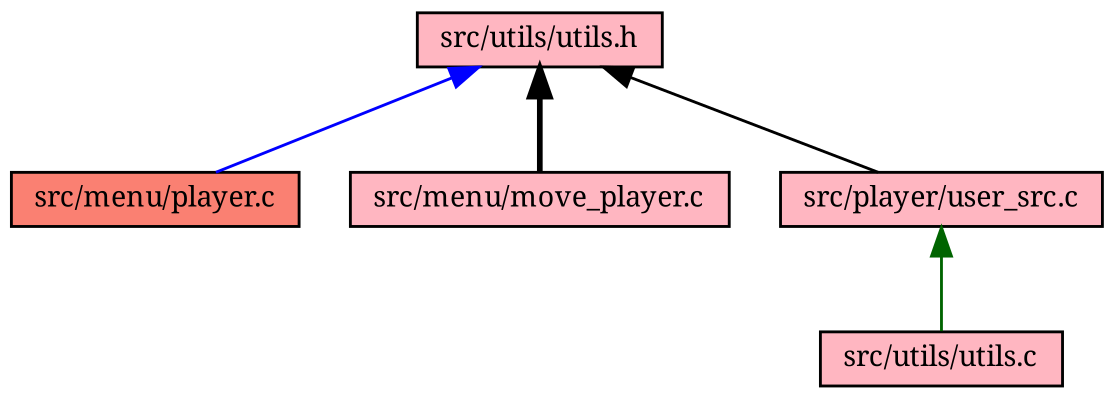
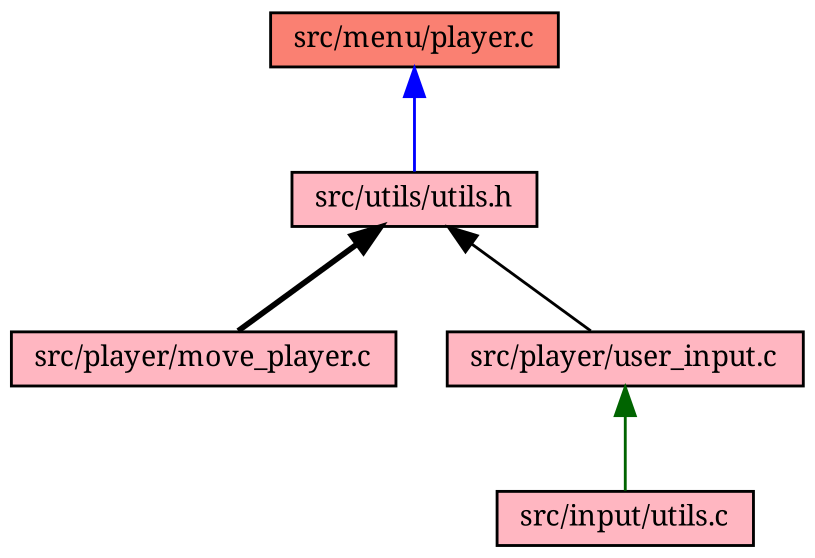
(334, 125) -> (414, 135)
(540, 199) -> (204, 359)
(941, 199) -> (625, 359)
(941, 359) -> (625, 518)
